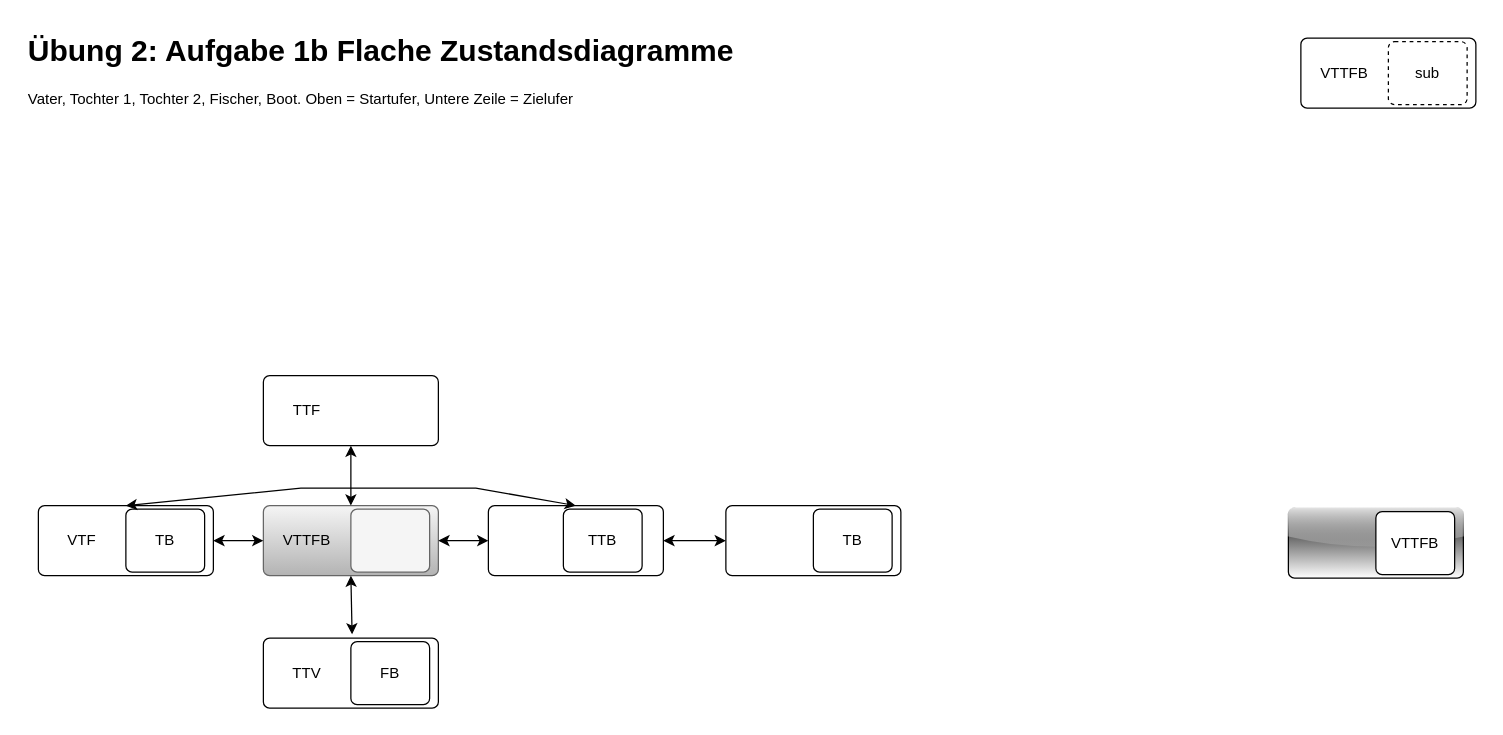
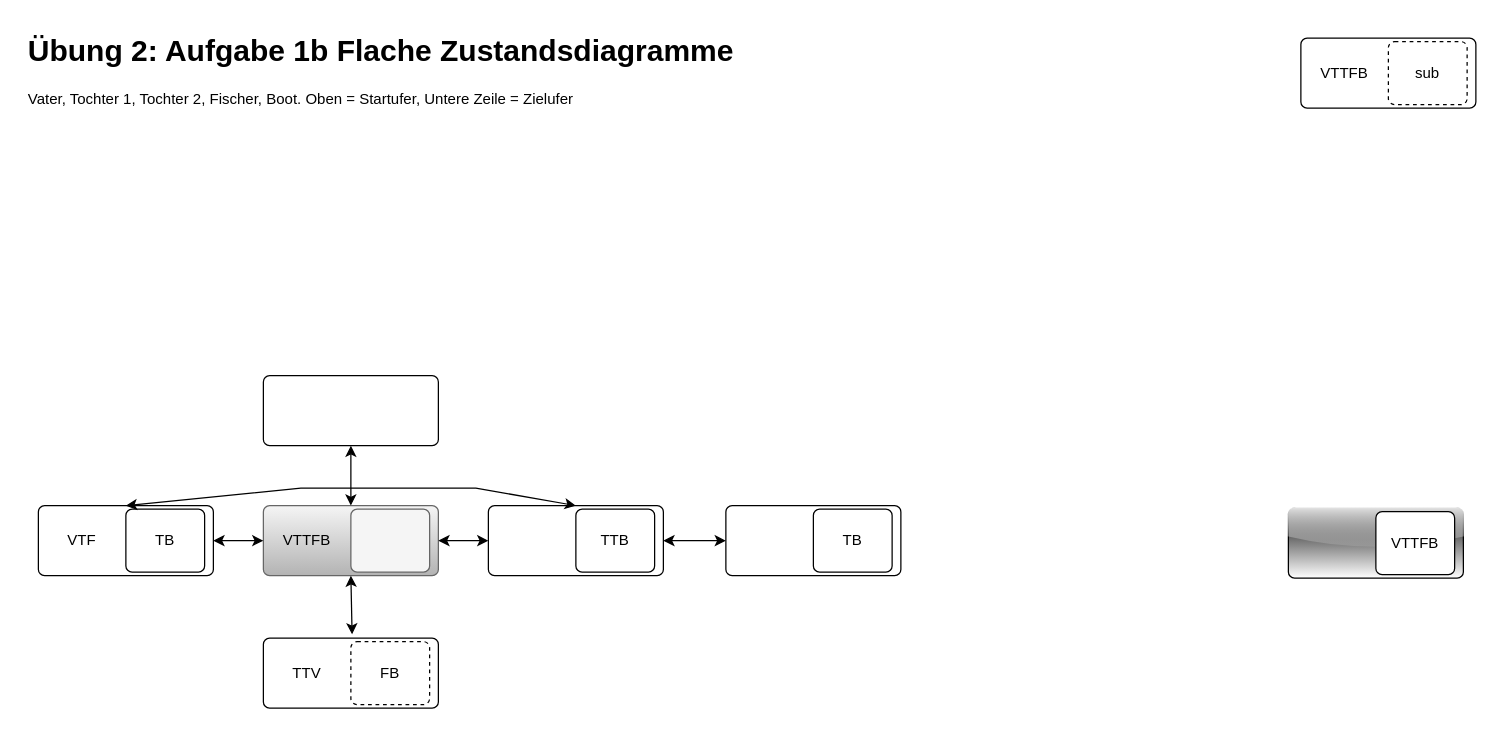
(307, 411) -> none
(603, 541) -> (615, 541)
(390, 673) -> (390, 673)
